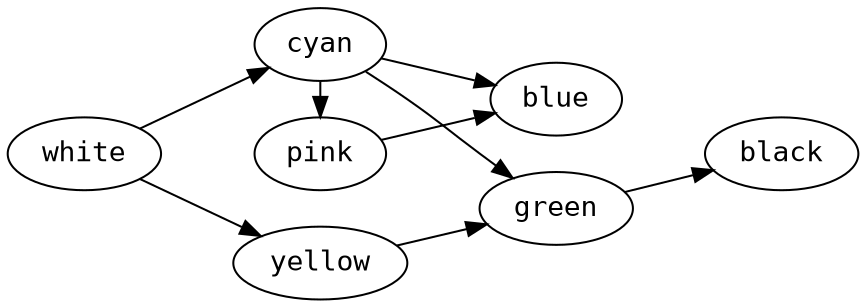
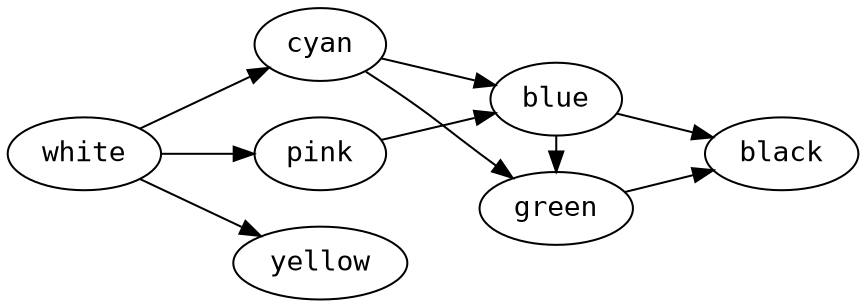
(320, 89) -> (197, 154)
none -> (655, 123)
(432, 237) -> (556, 144)
